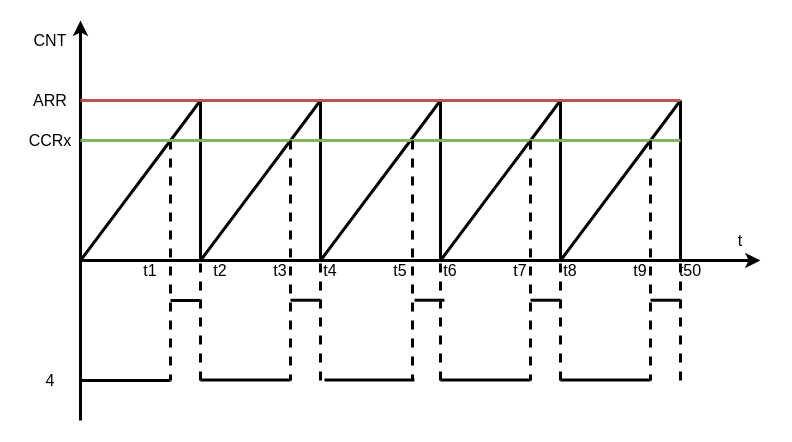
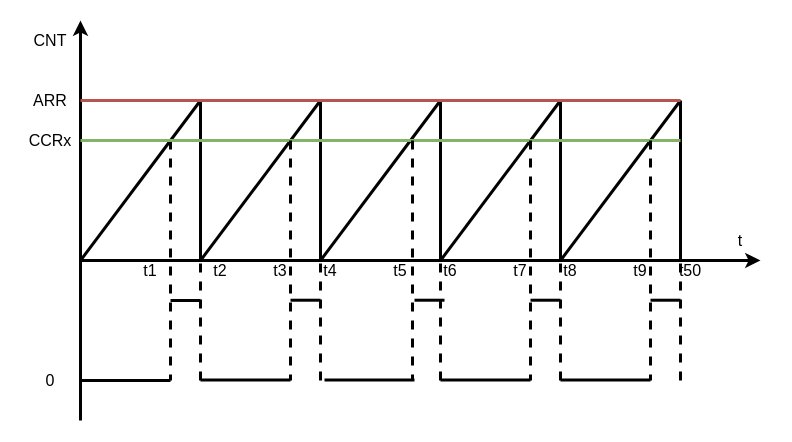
(51, 381) -> (51, 381)
